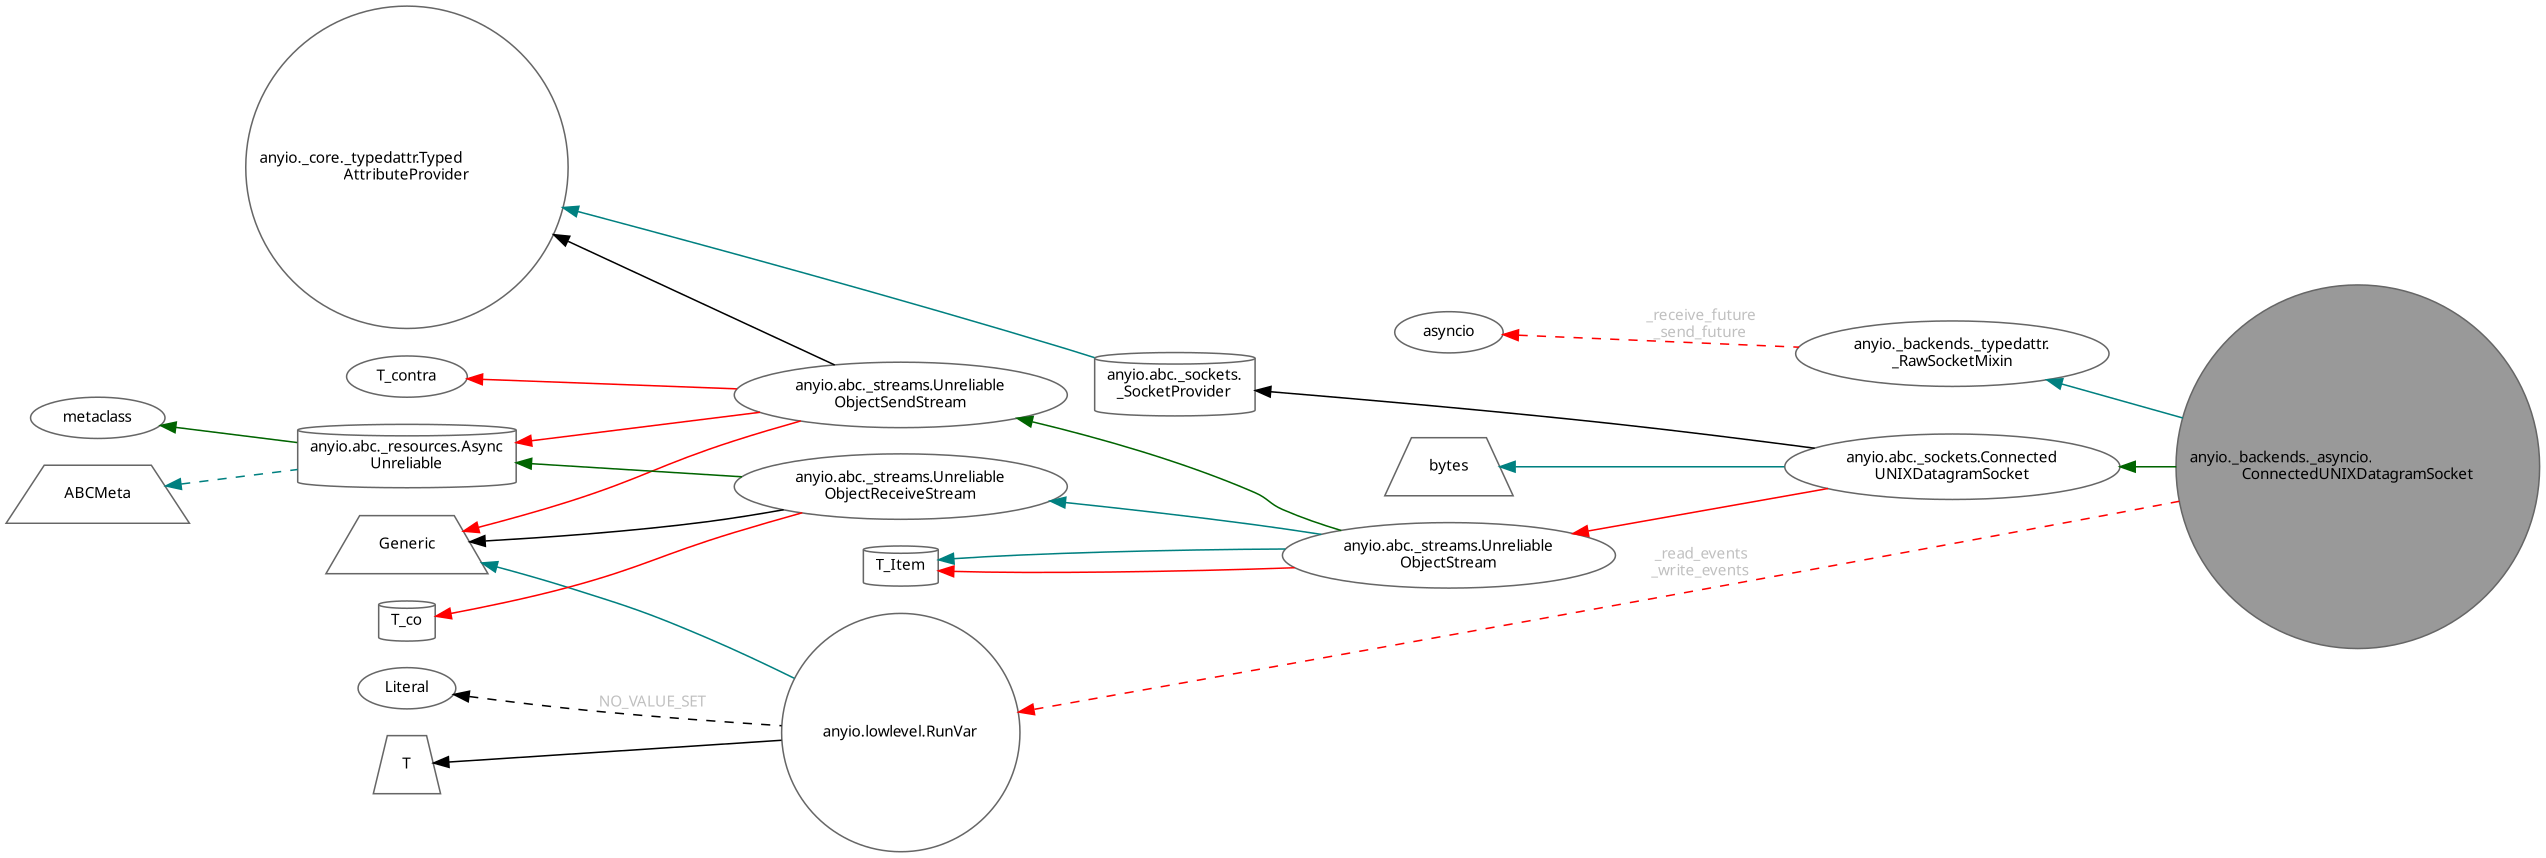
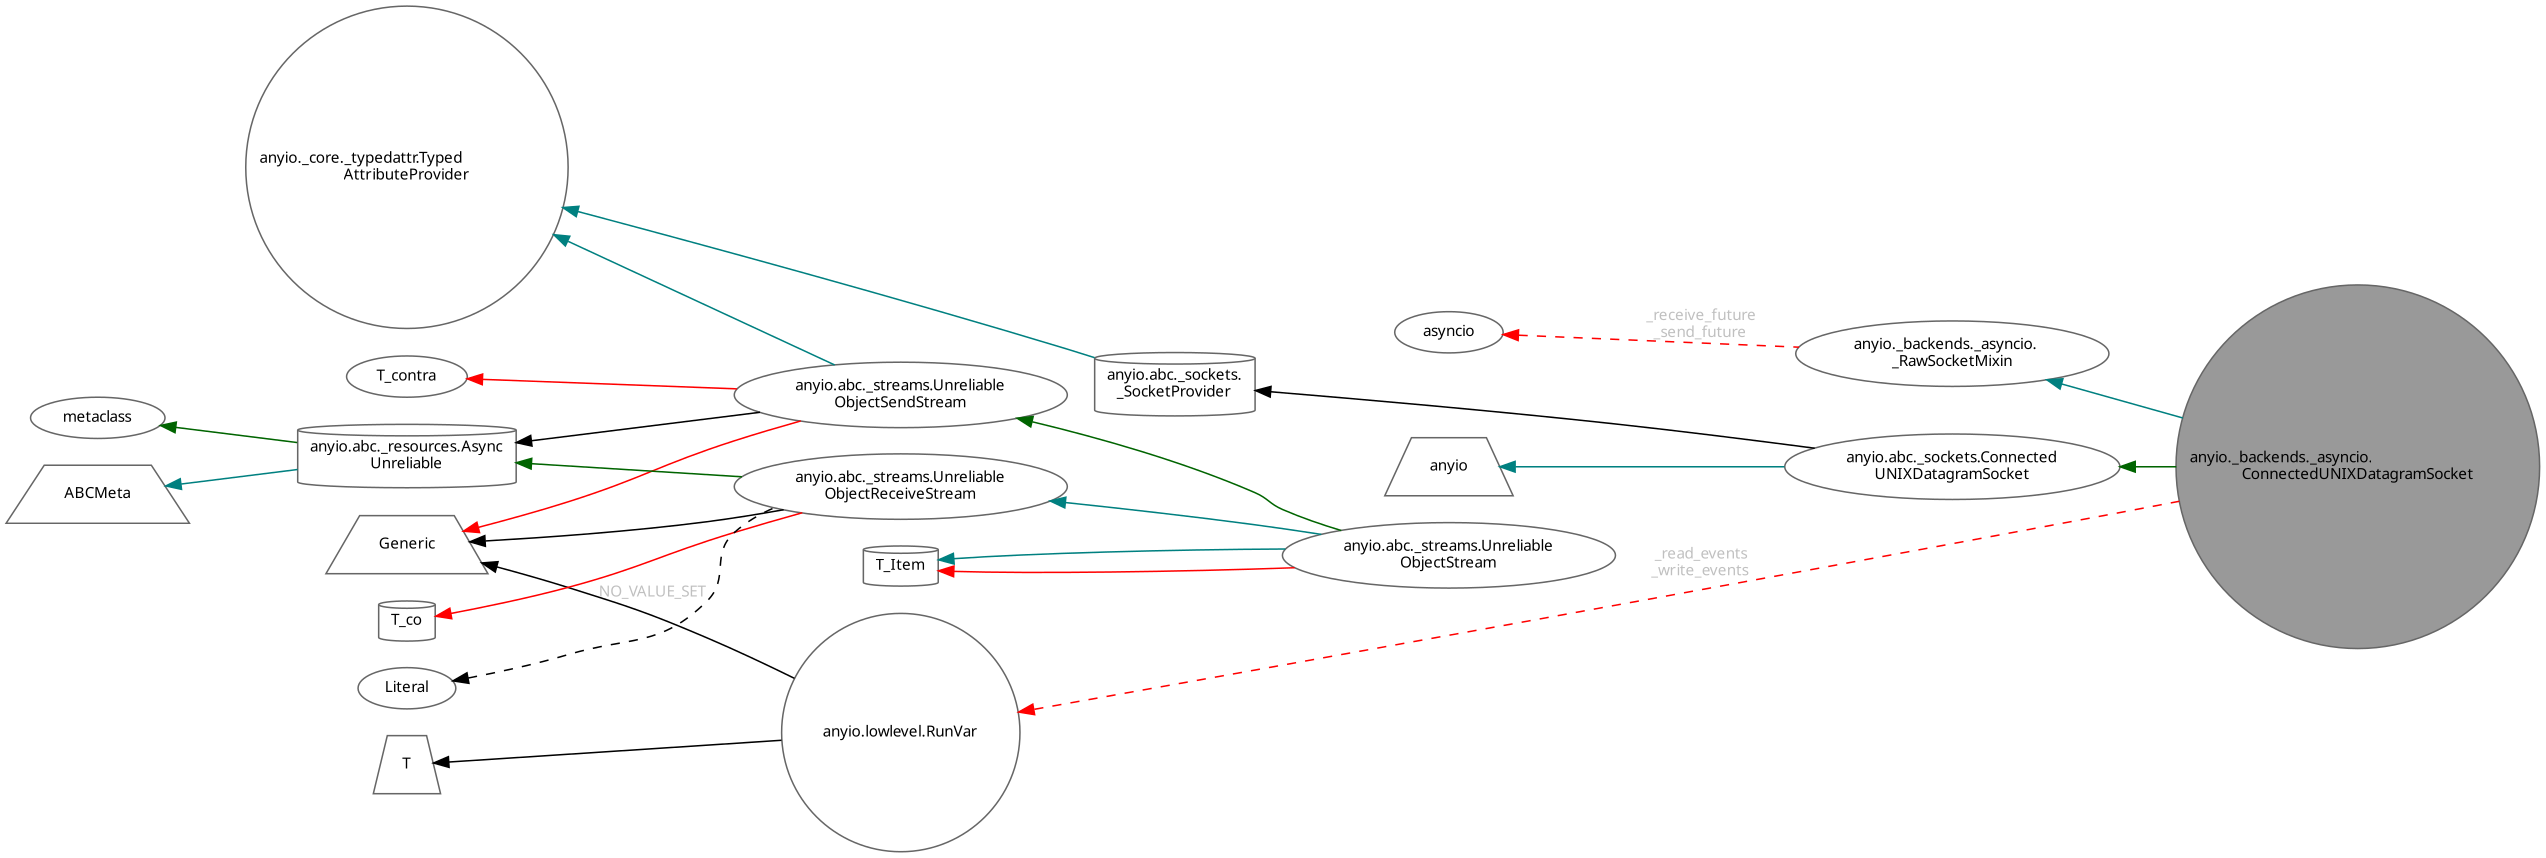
(701, 303) -> (701, 303)
(1952, 354) -> (1952, 354)
(646, 426) -> (646, 426)
(1449, 467) -> (1449, 467)
(239, 477) -> (239, 477)
(1708, 510) -> none
(649, 614) -> (649, 614)
(625, 714) -> (652, 636)
